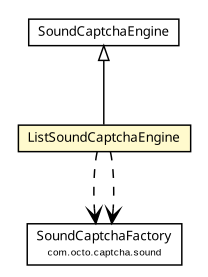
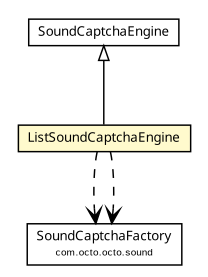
(105, 252) -> (105, 252)
